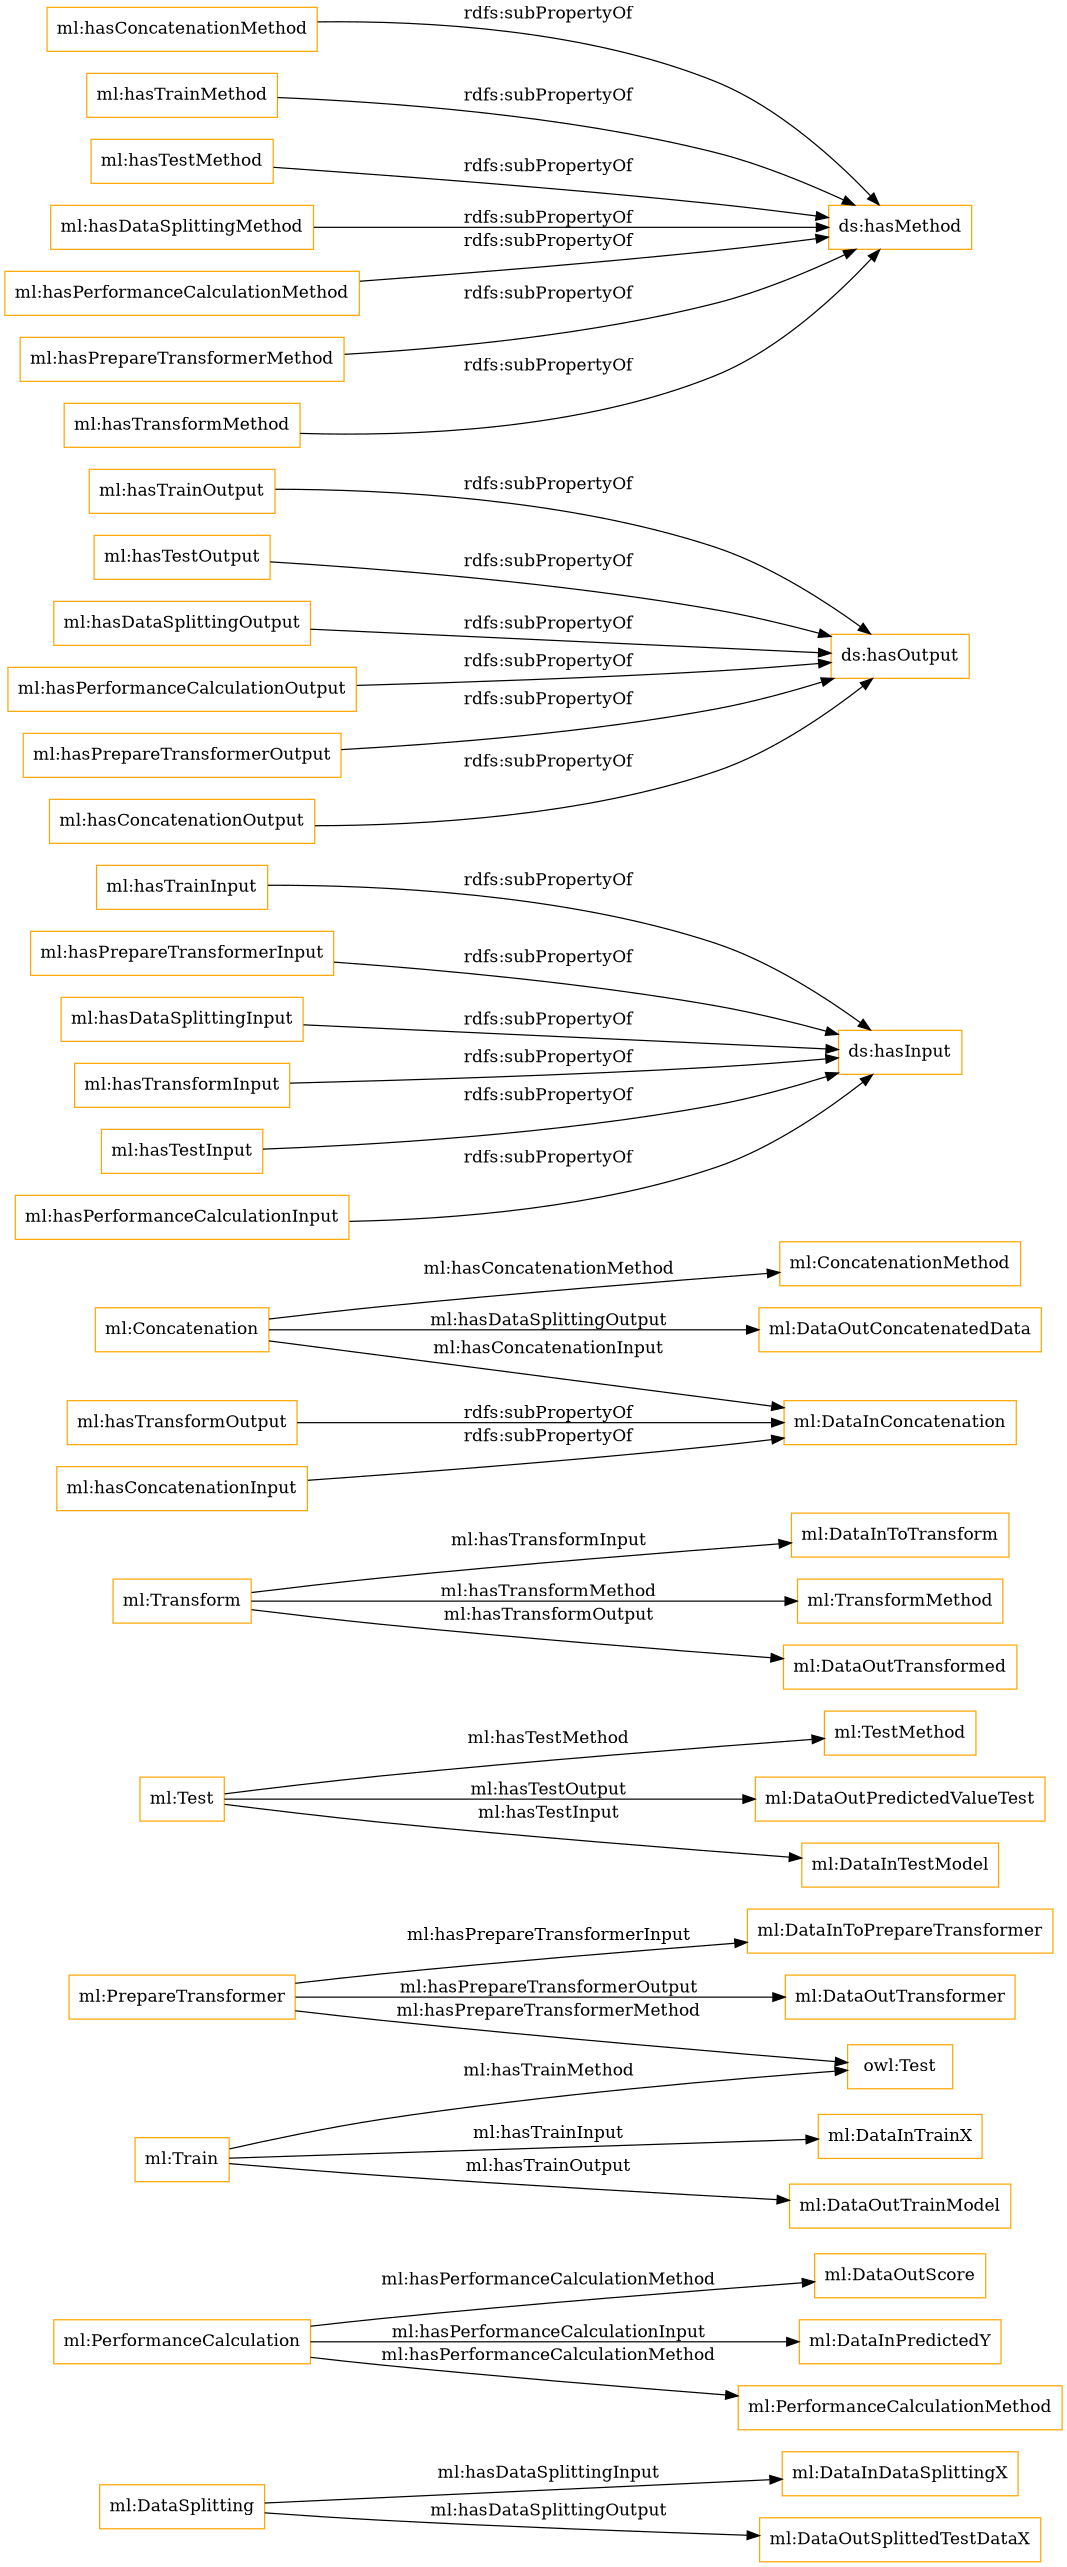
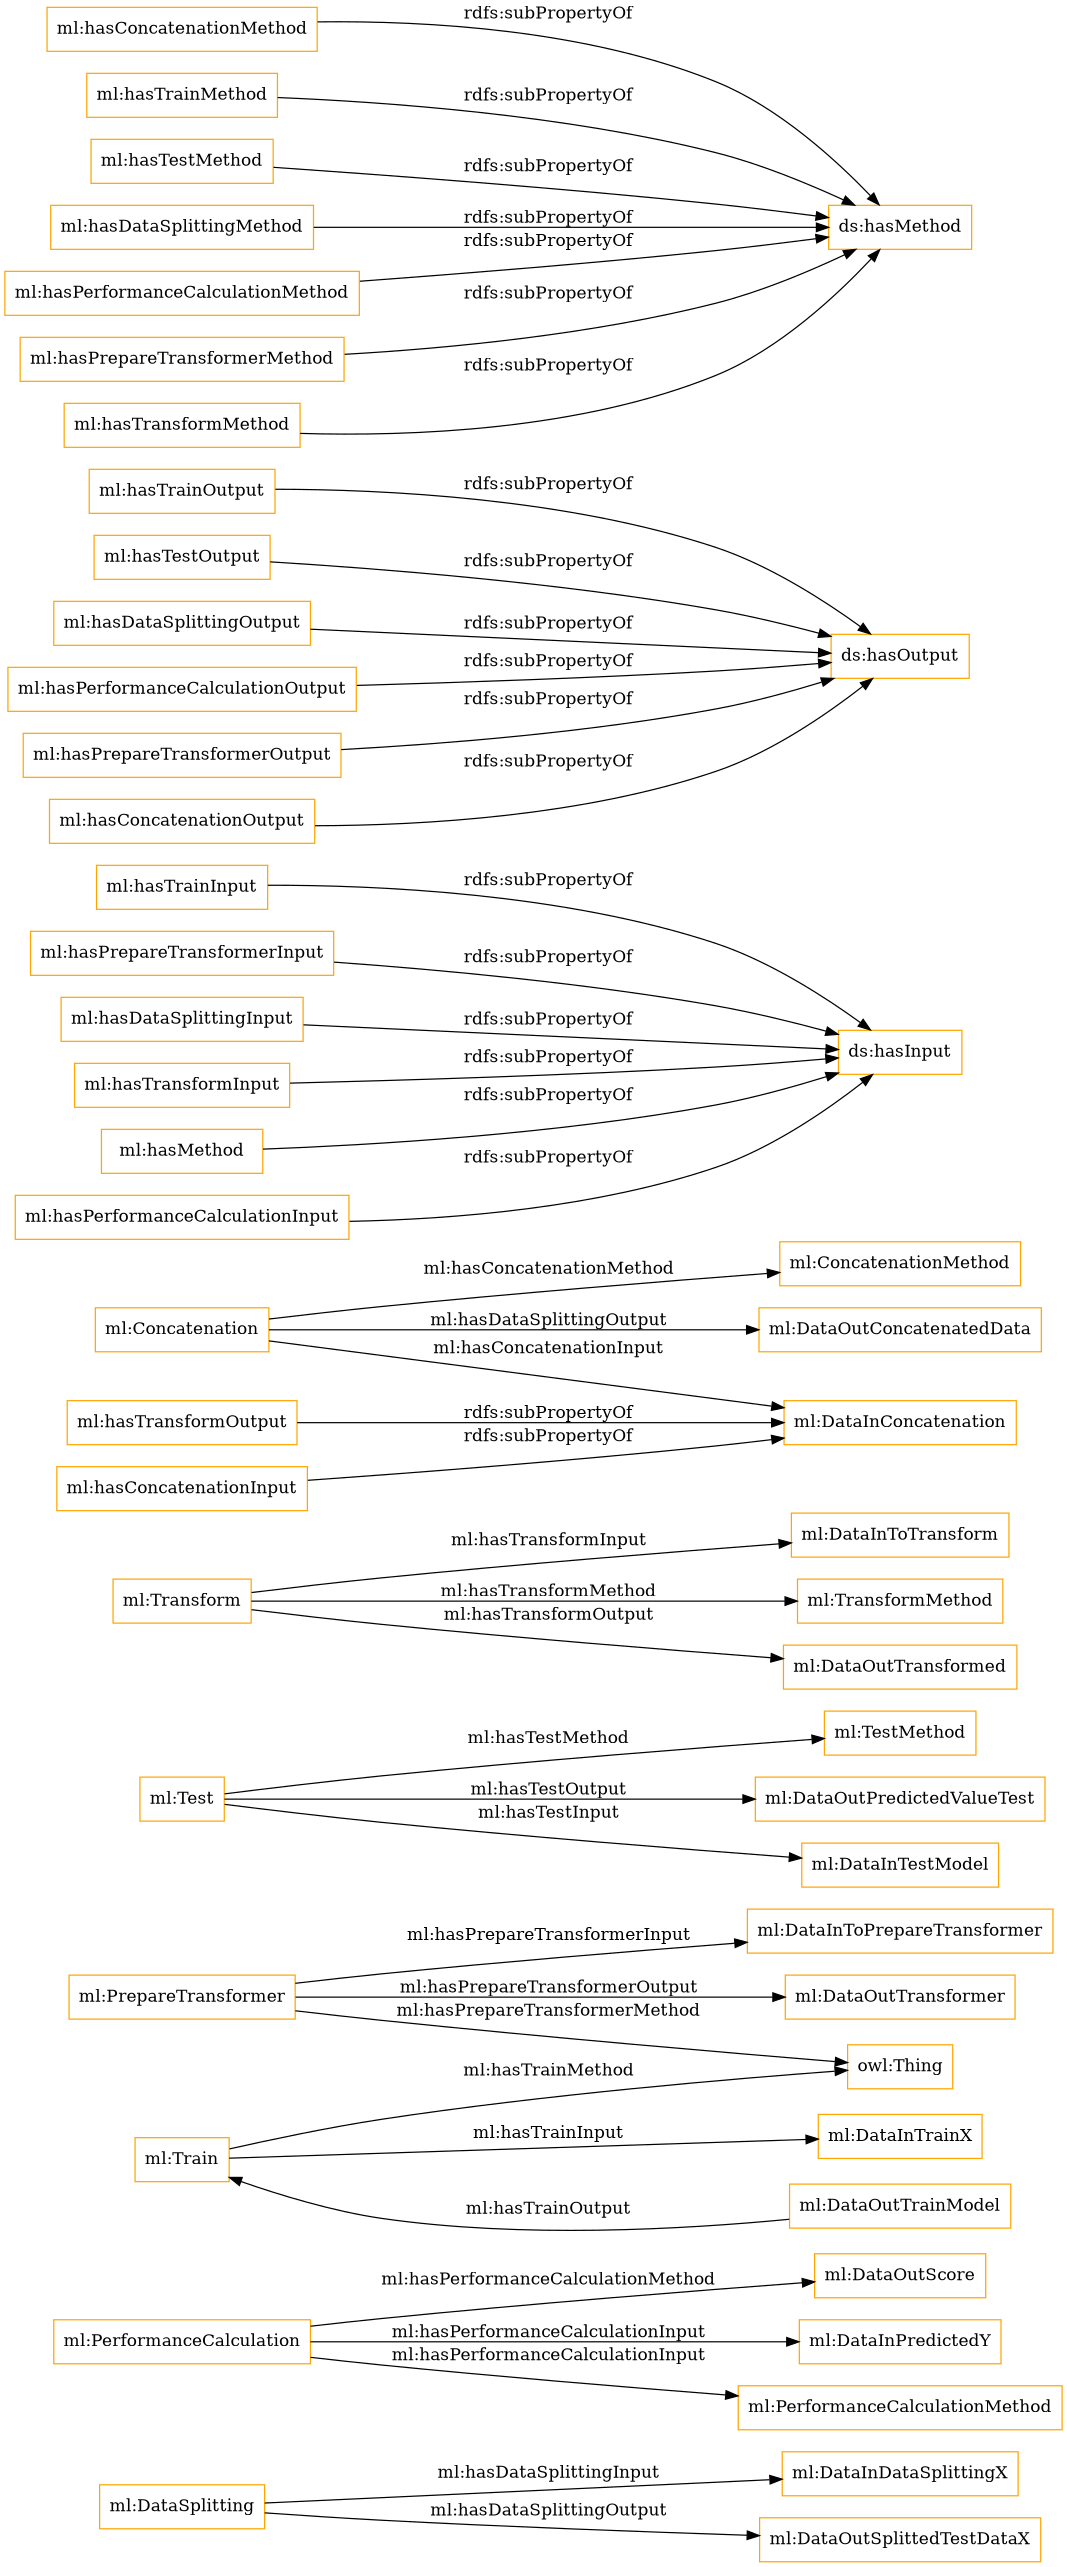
(182, 1151) -> (182, 1151)
(900, 2067) -> (900, 2067)
(503, 2184) -> (513, 2229)
(549, 2356) -> (549, 2356)
